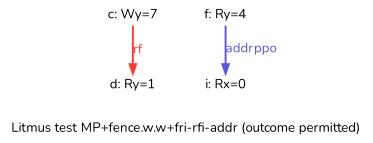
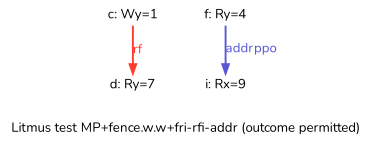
(133, 15) -> (133, 15)
(133, 85) -> (133, 85)
(226, 85) -> (226, 85)
